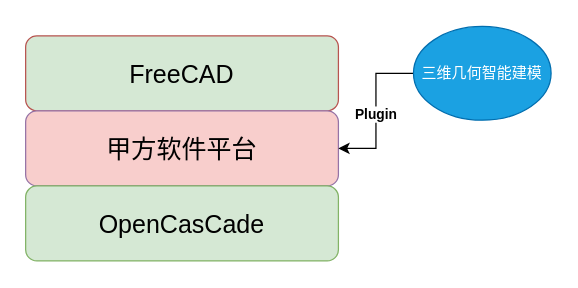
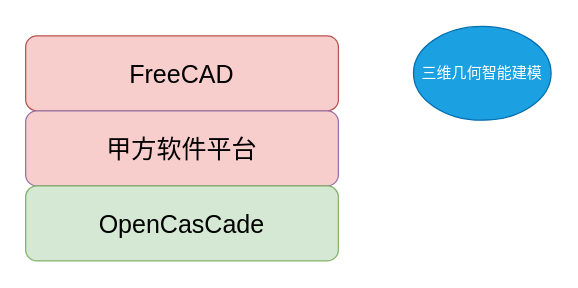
(182, 73) -> (182, 73)
(376, 106) -> none
